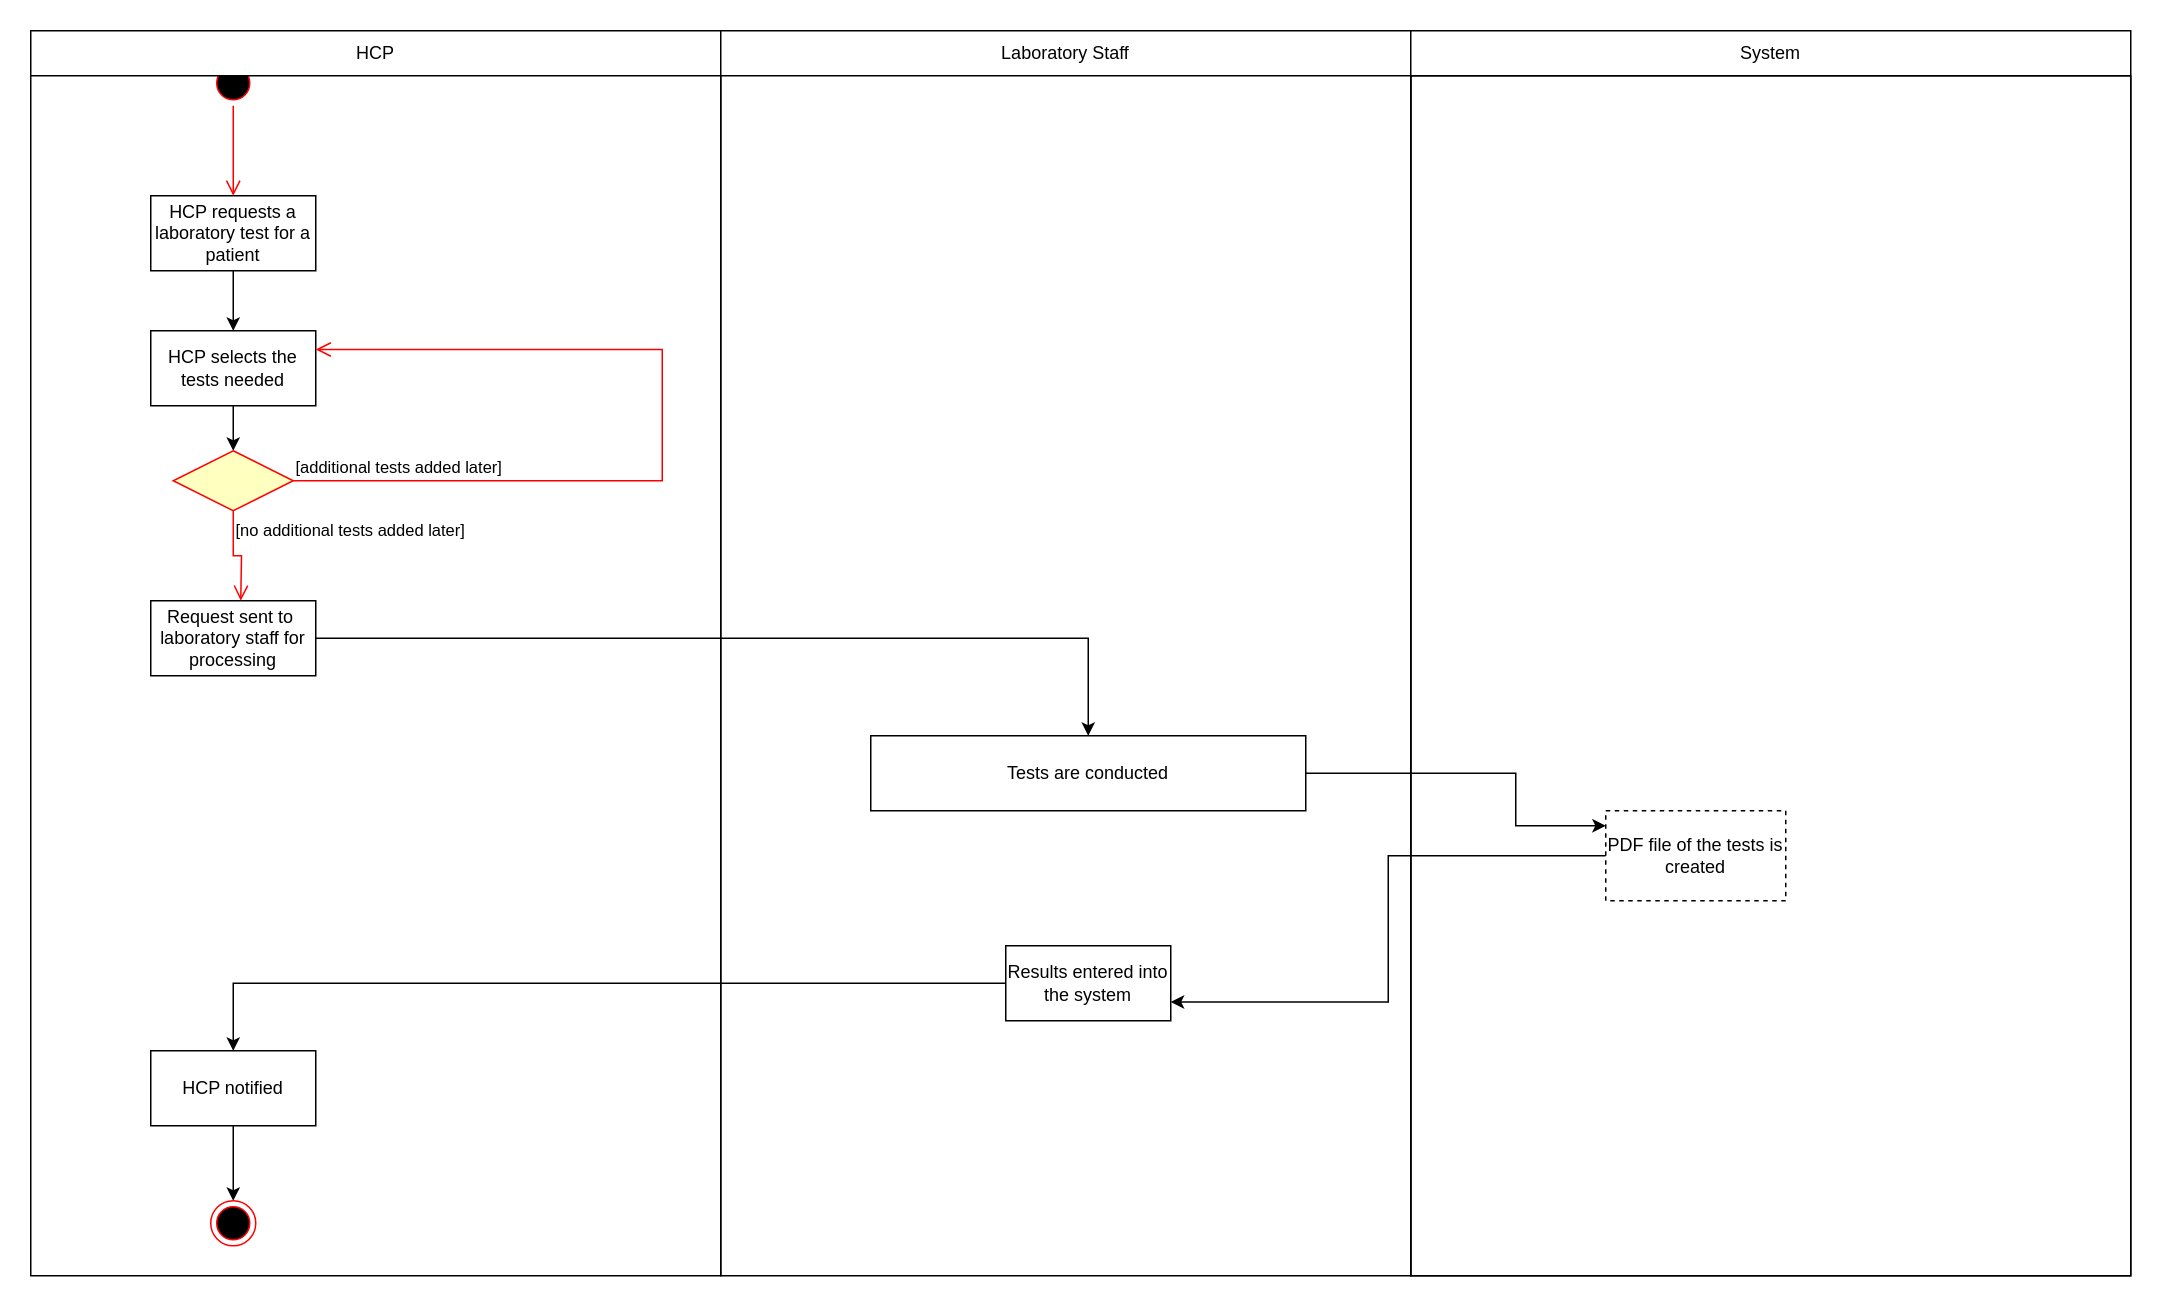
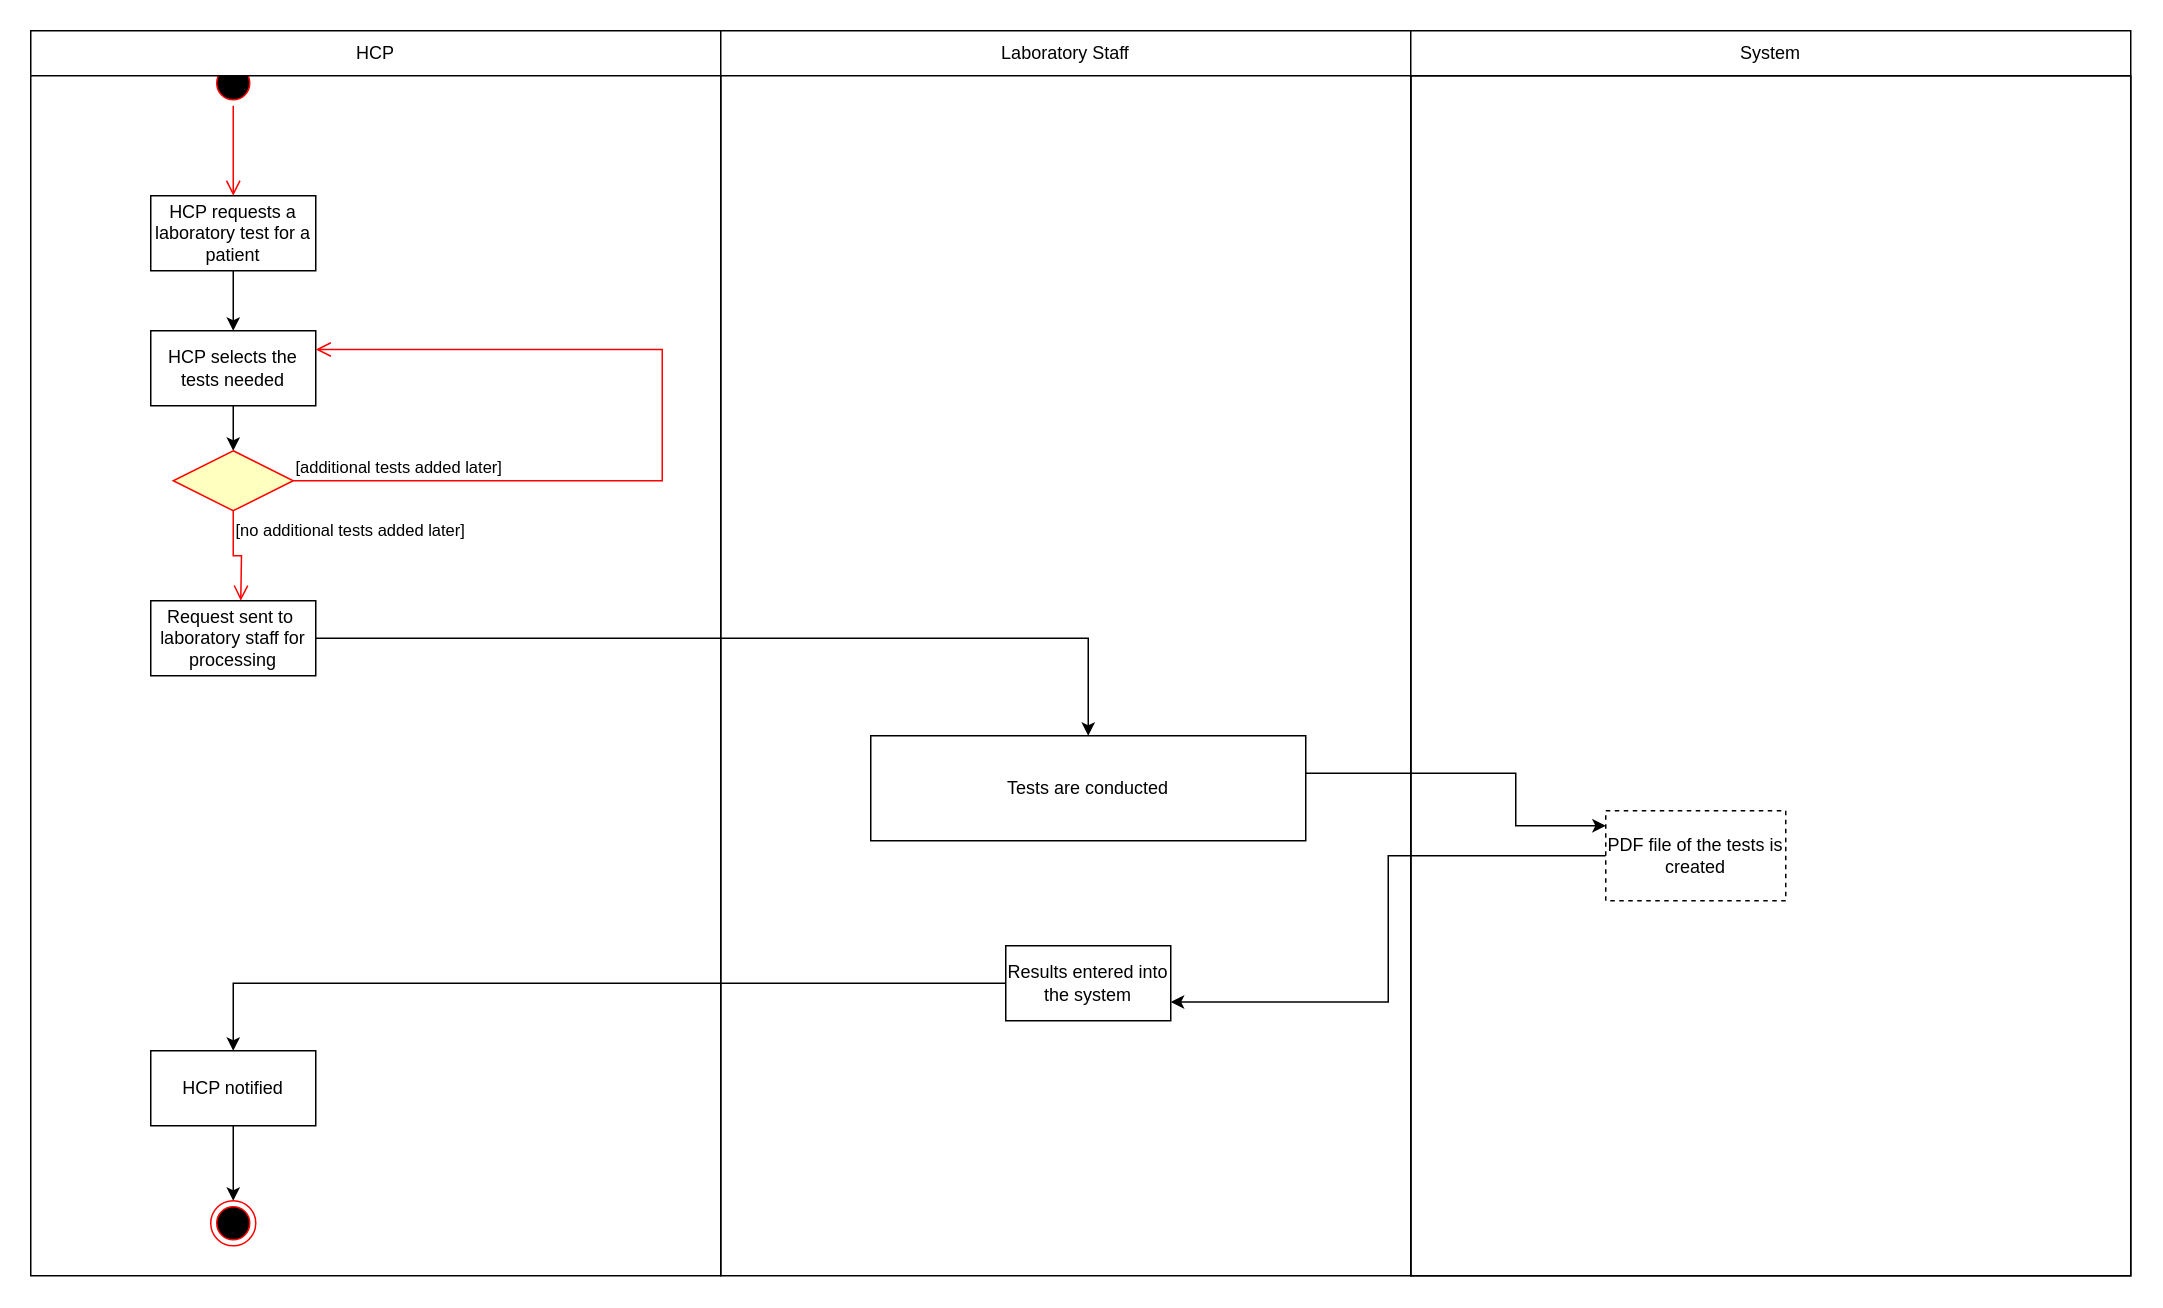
(1088, 773) -> (1088, 788)
